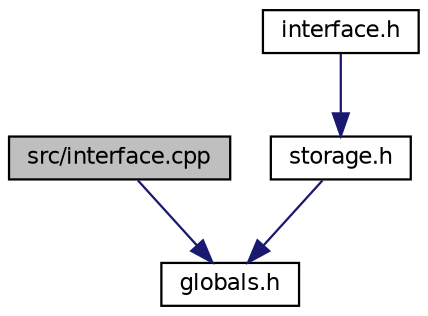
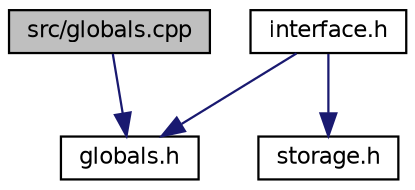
(120, 158) -> (109, 32)
(293, 213) -> (239, 89)
